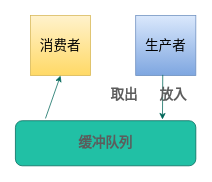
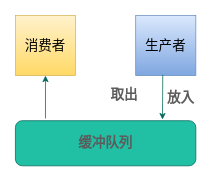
(60, 45) -> (45, 45)
(173, 94) -> (180, 98)
